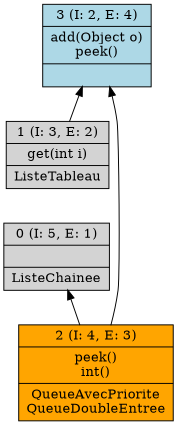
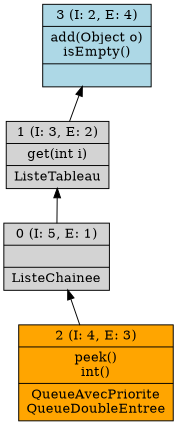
(97, 52) -> (97, 52)
none -> (57, 211)
(119, 211) -> none
